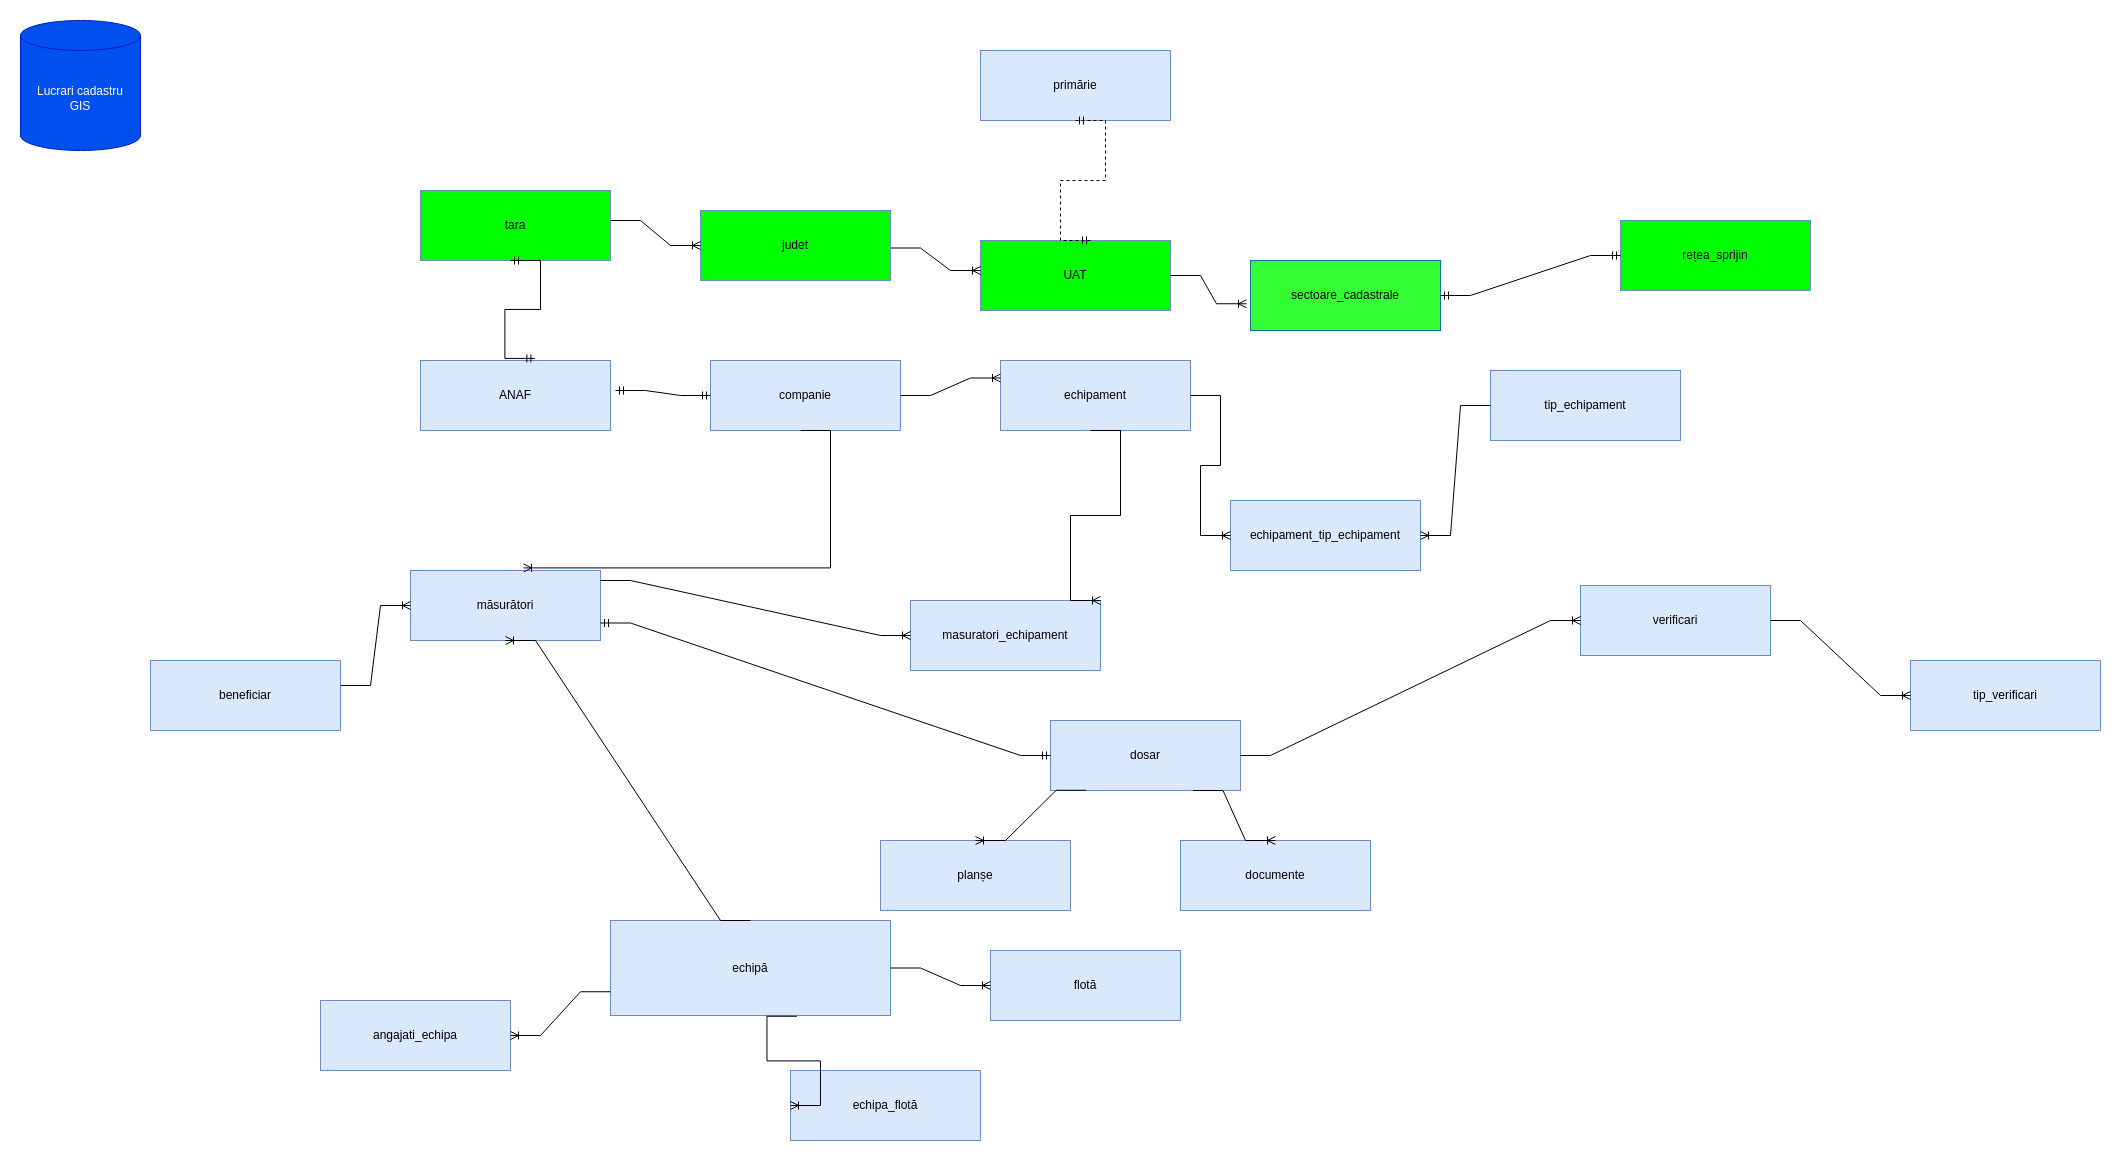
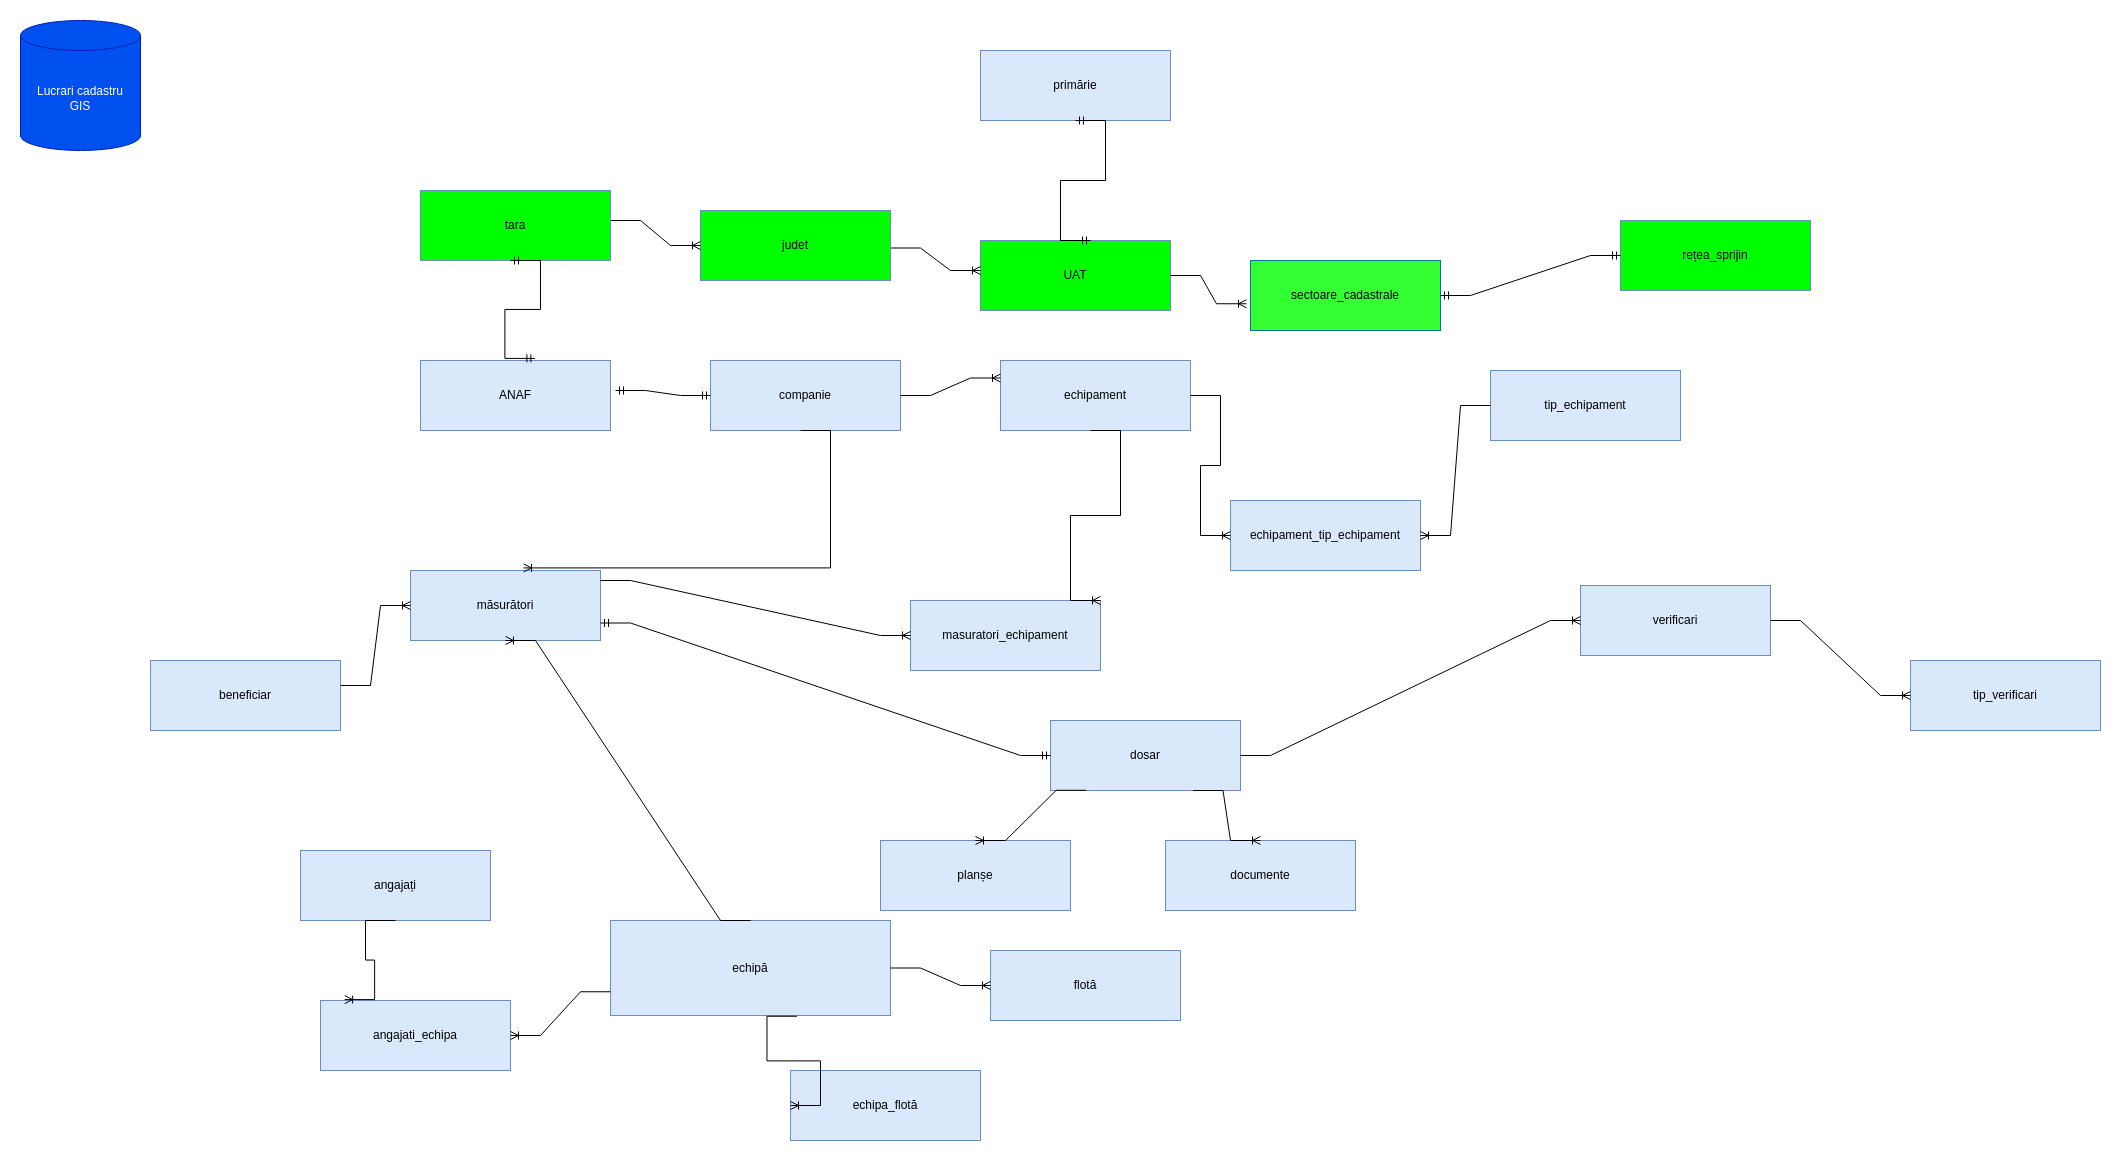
(1084, 181) -> (1084, 181)
(1276, 876) -> (1261, 876)
none -> (396, 886)
none -> (370, 960)
